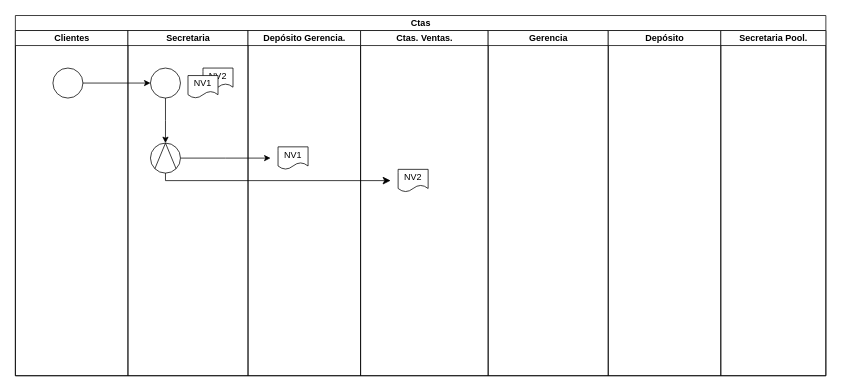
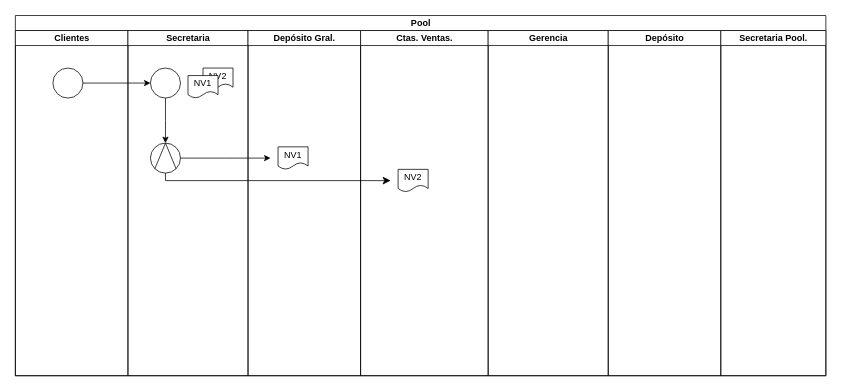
(421, 23) -> (421, 23)
(305, 38) -> (305, 38)
